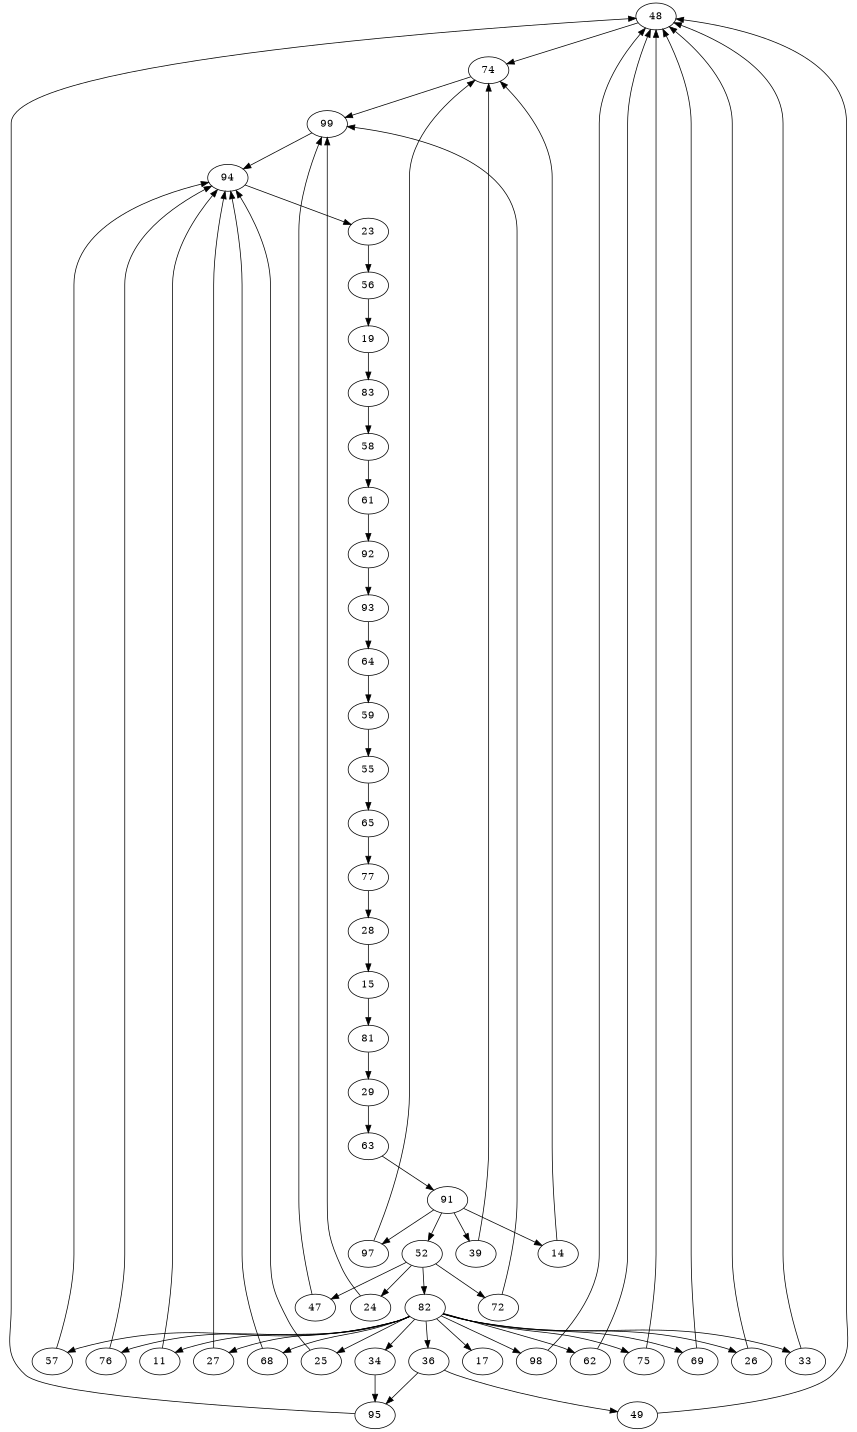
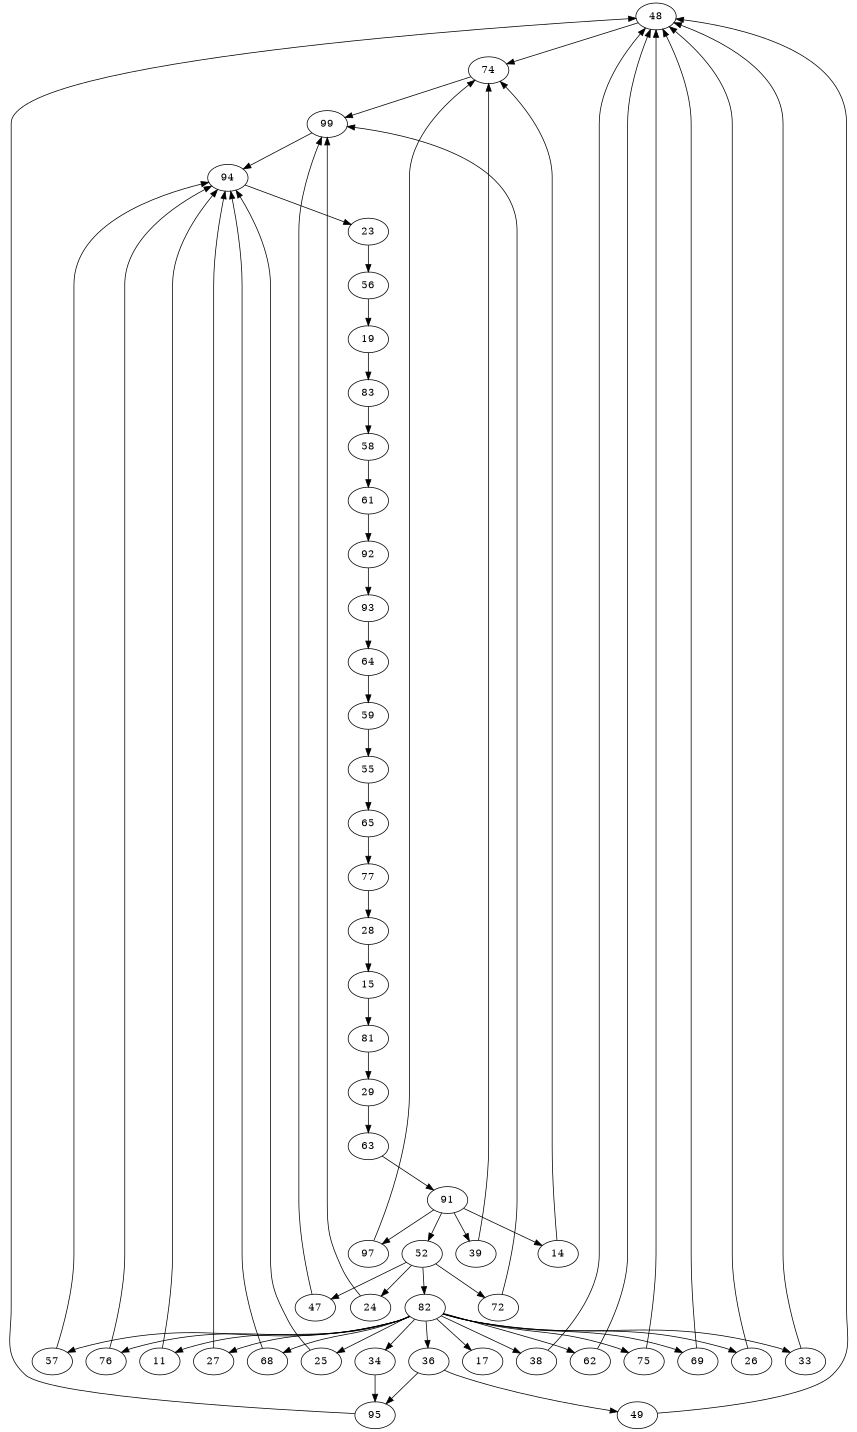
(536, 1361) -> (536, 1361)
